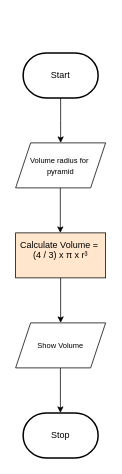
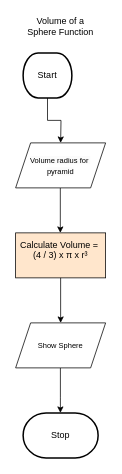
none -> (60, 27)
(60, 75) -> (47, 75)
(60, 345) -> (60, 345)
